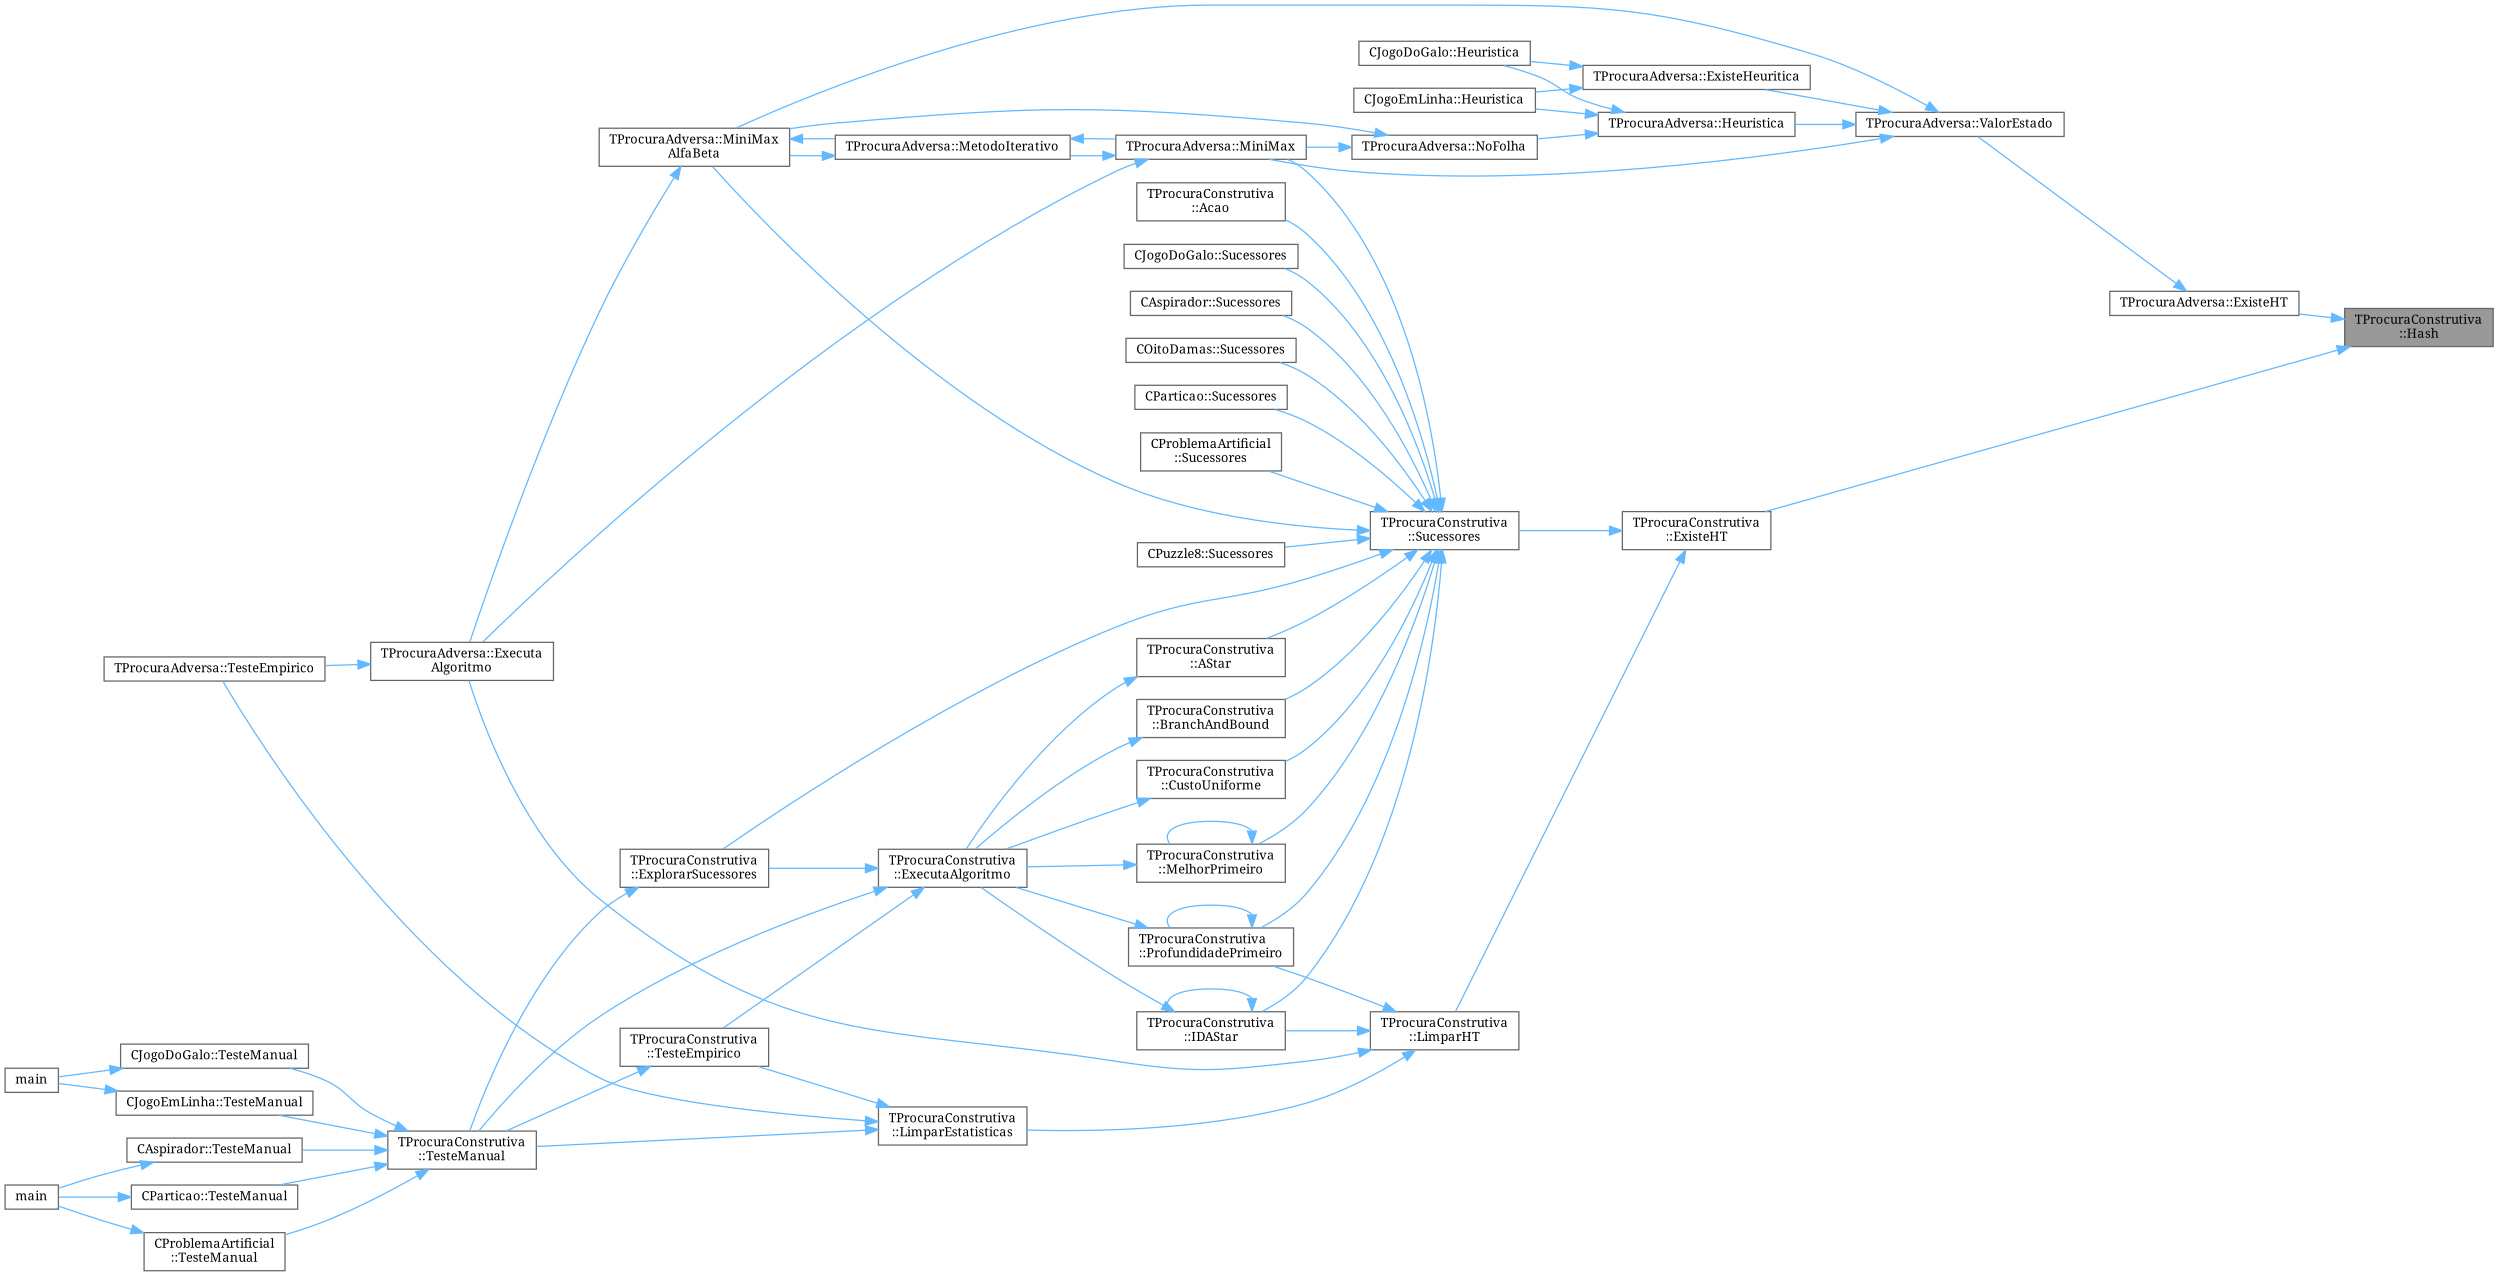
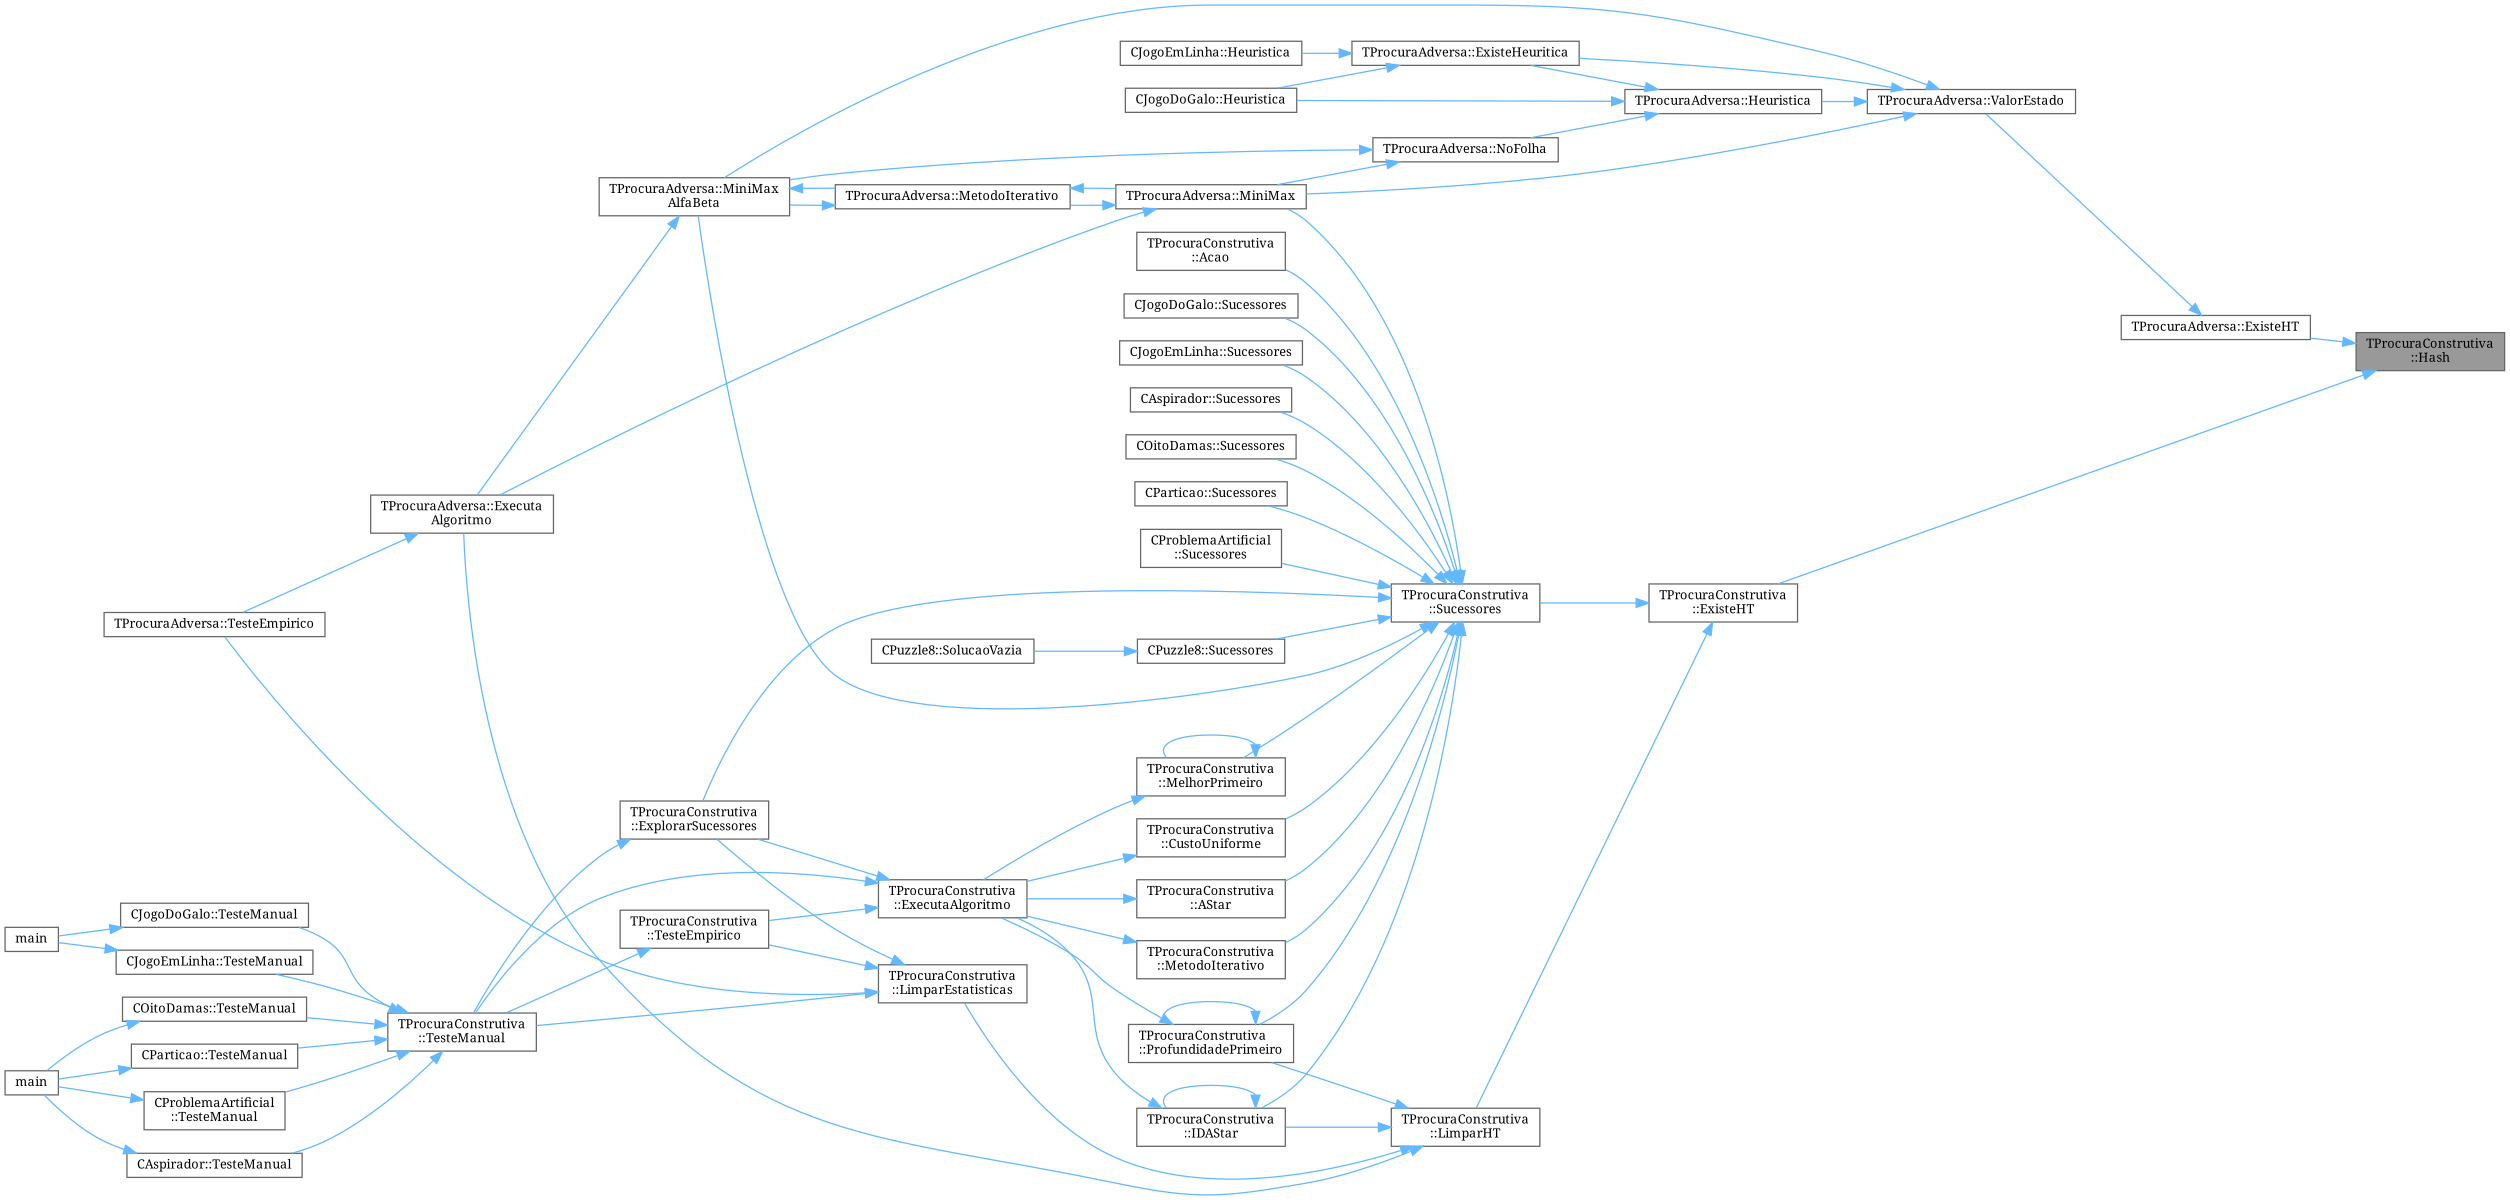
(1560, 111) -> (1588, 76)
none -> (1211, 353)
none -> (953, 651)
(1211, 719) -> (1211, 960)
none -> (800, 906)
none -> (215, 1009)
